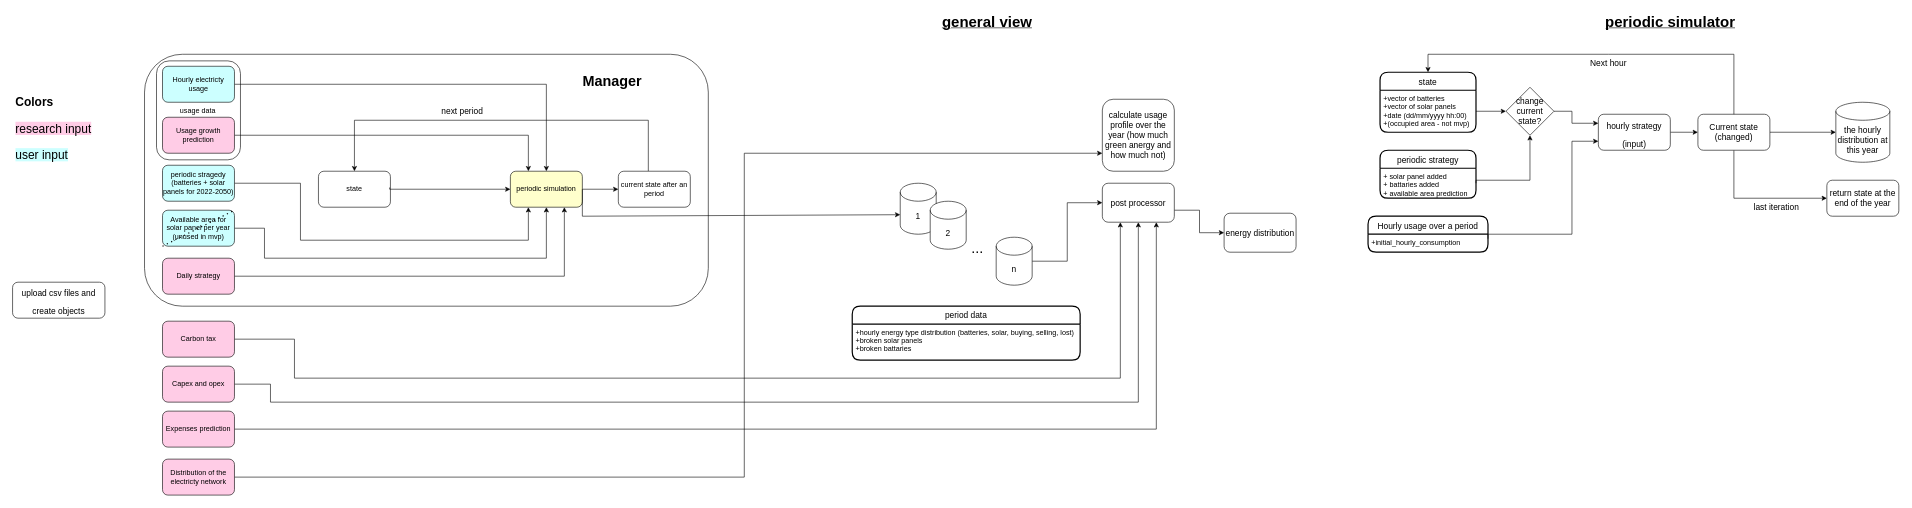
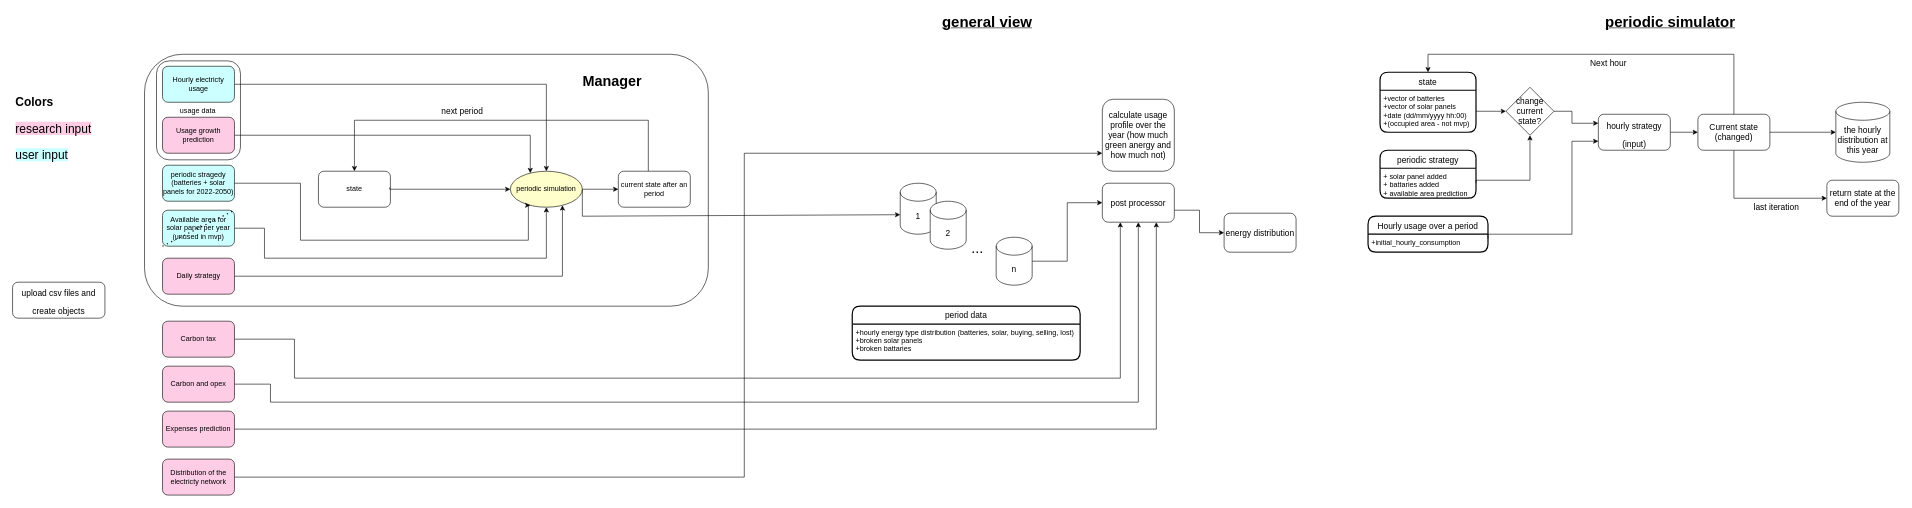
(546, 189) -> (546, 189)
(198, 384) -> (198, 384)
